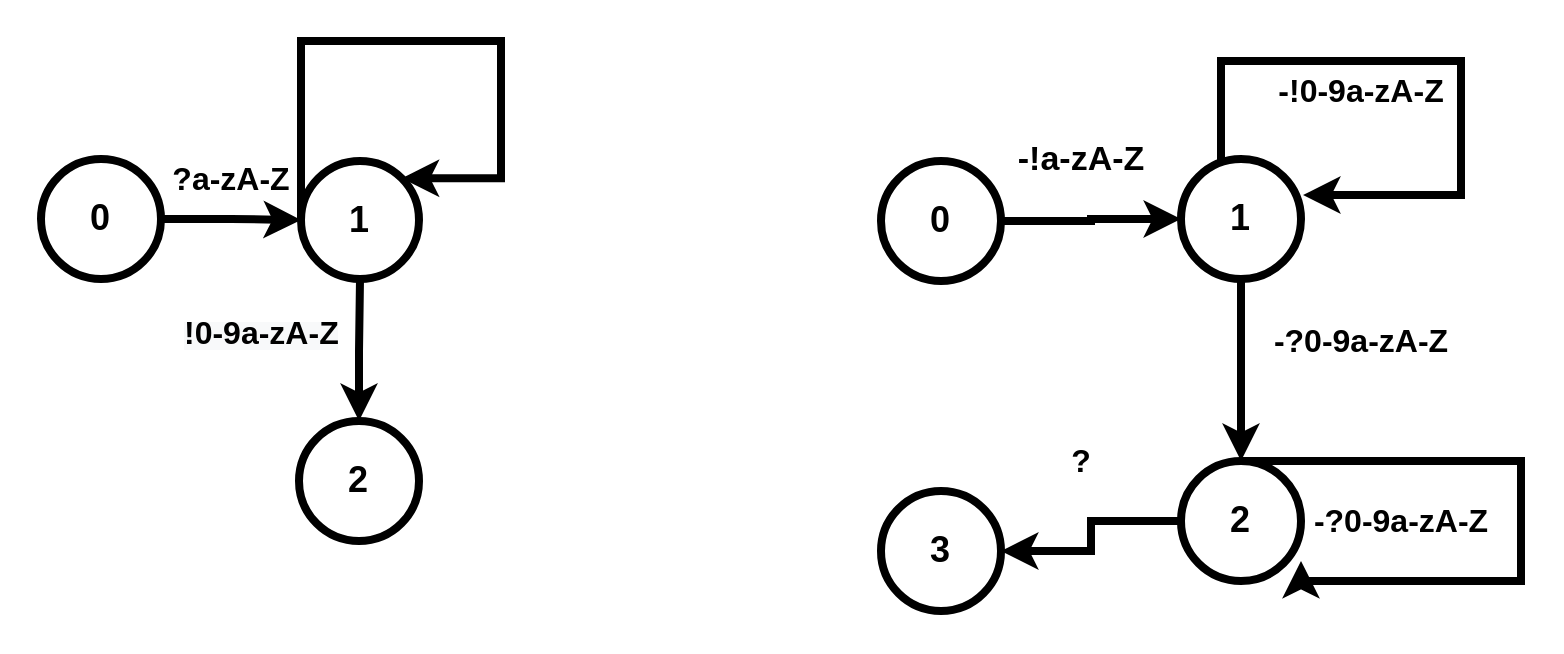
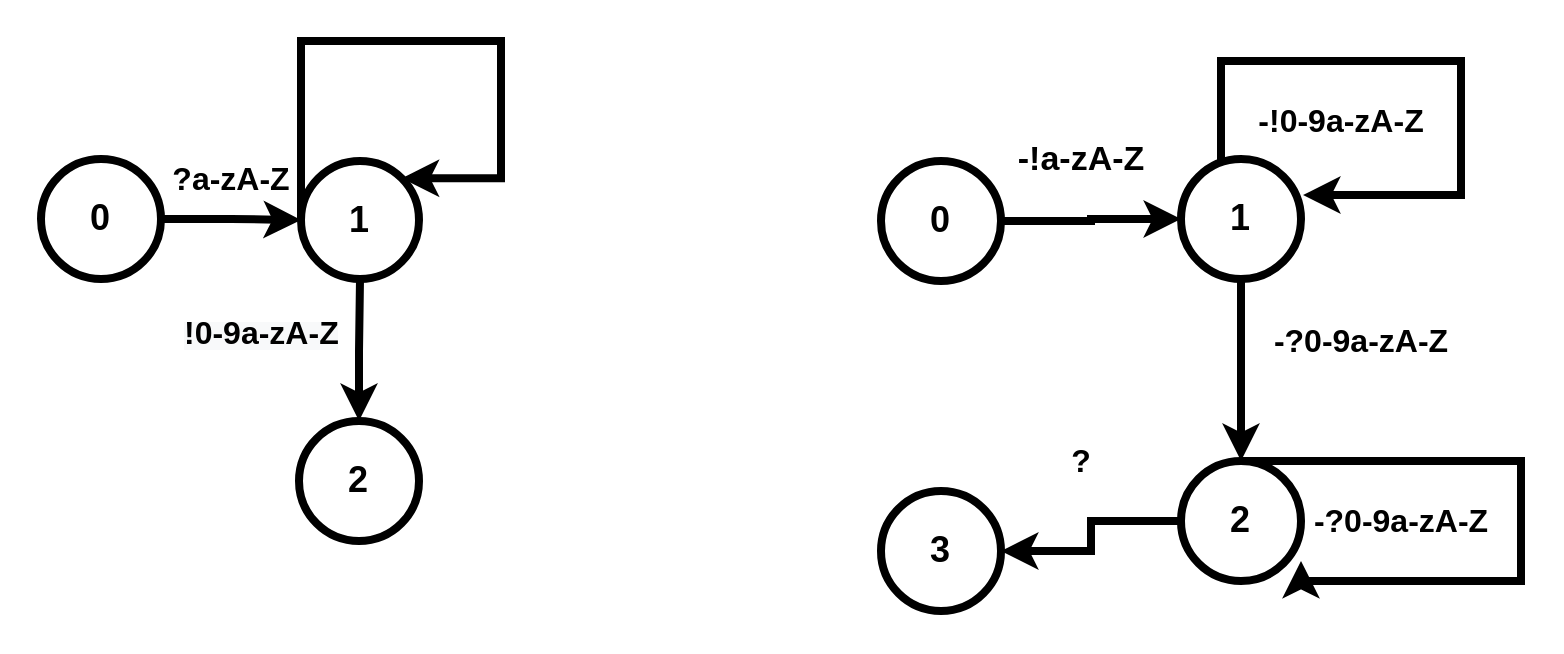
(1361, 91) -> (1341, 121)
